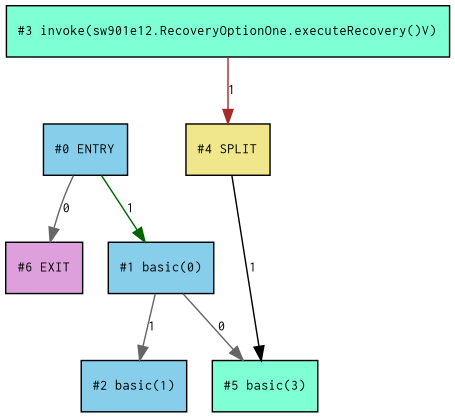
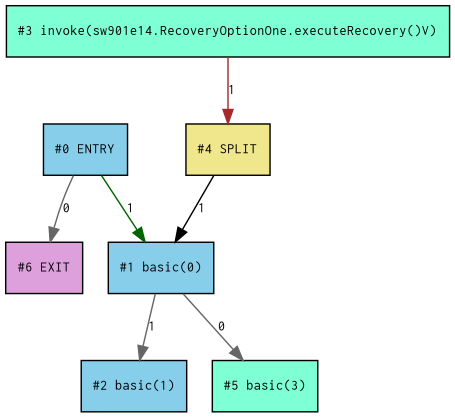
(228, 31) -> (228, 31)
(245, 261) -> (198, 202)
